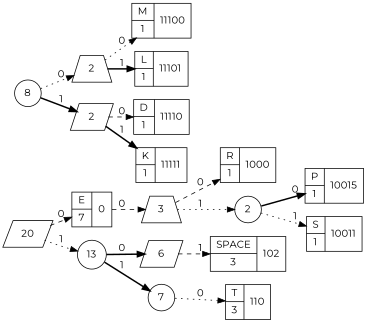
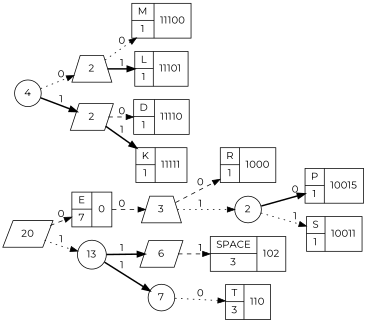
(28, 93) -> (28, 93)
(122, 248) -> (122, 248)
